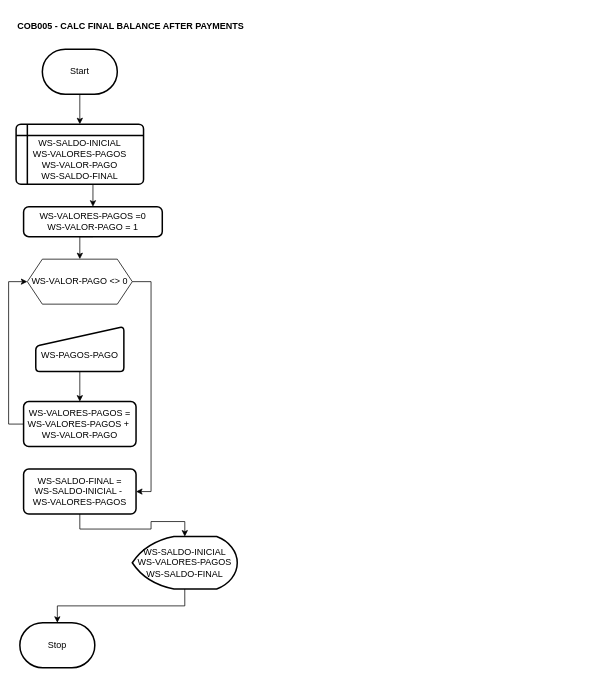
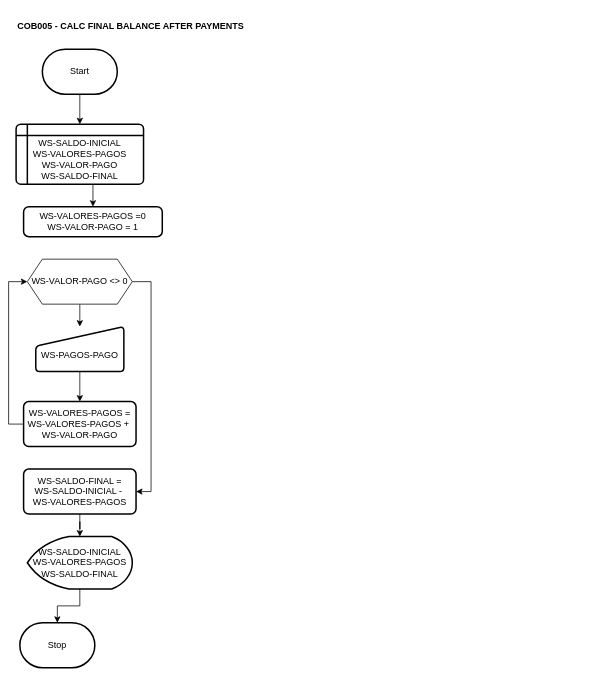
(80, 245) -> none
none -> (80, 312)
(185, 563) -> (80, 563)
